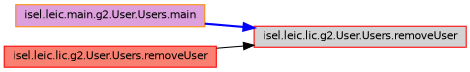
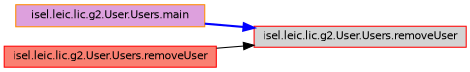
(110, 16) -> (110, 16)
